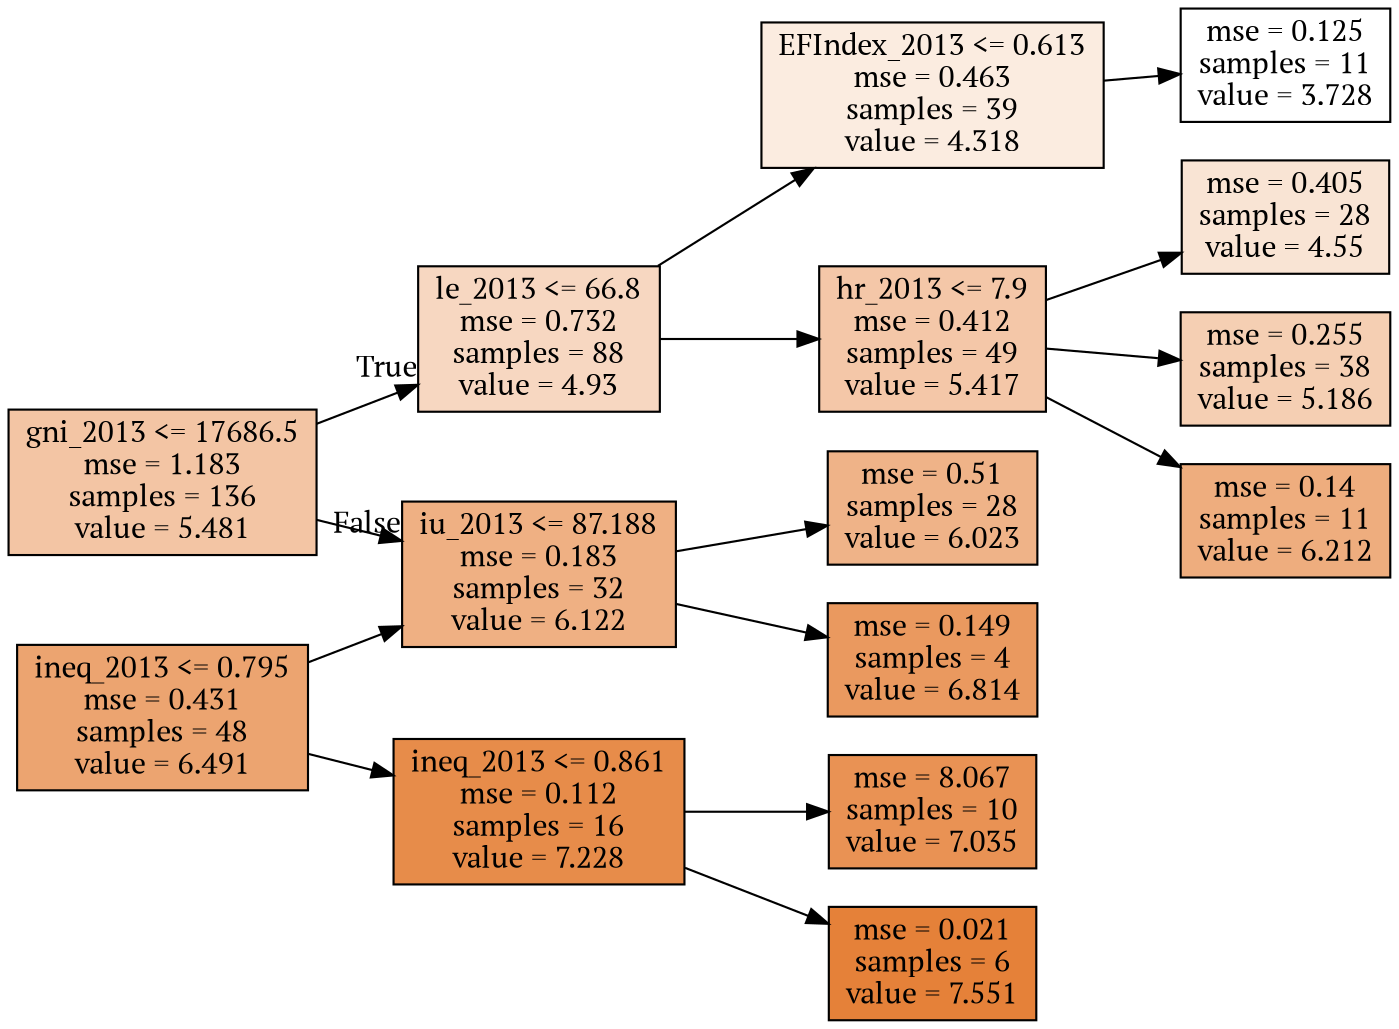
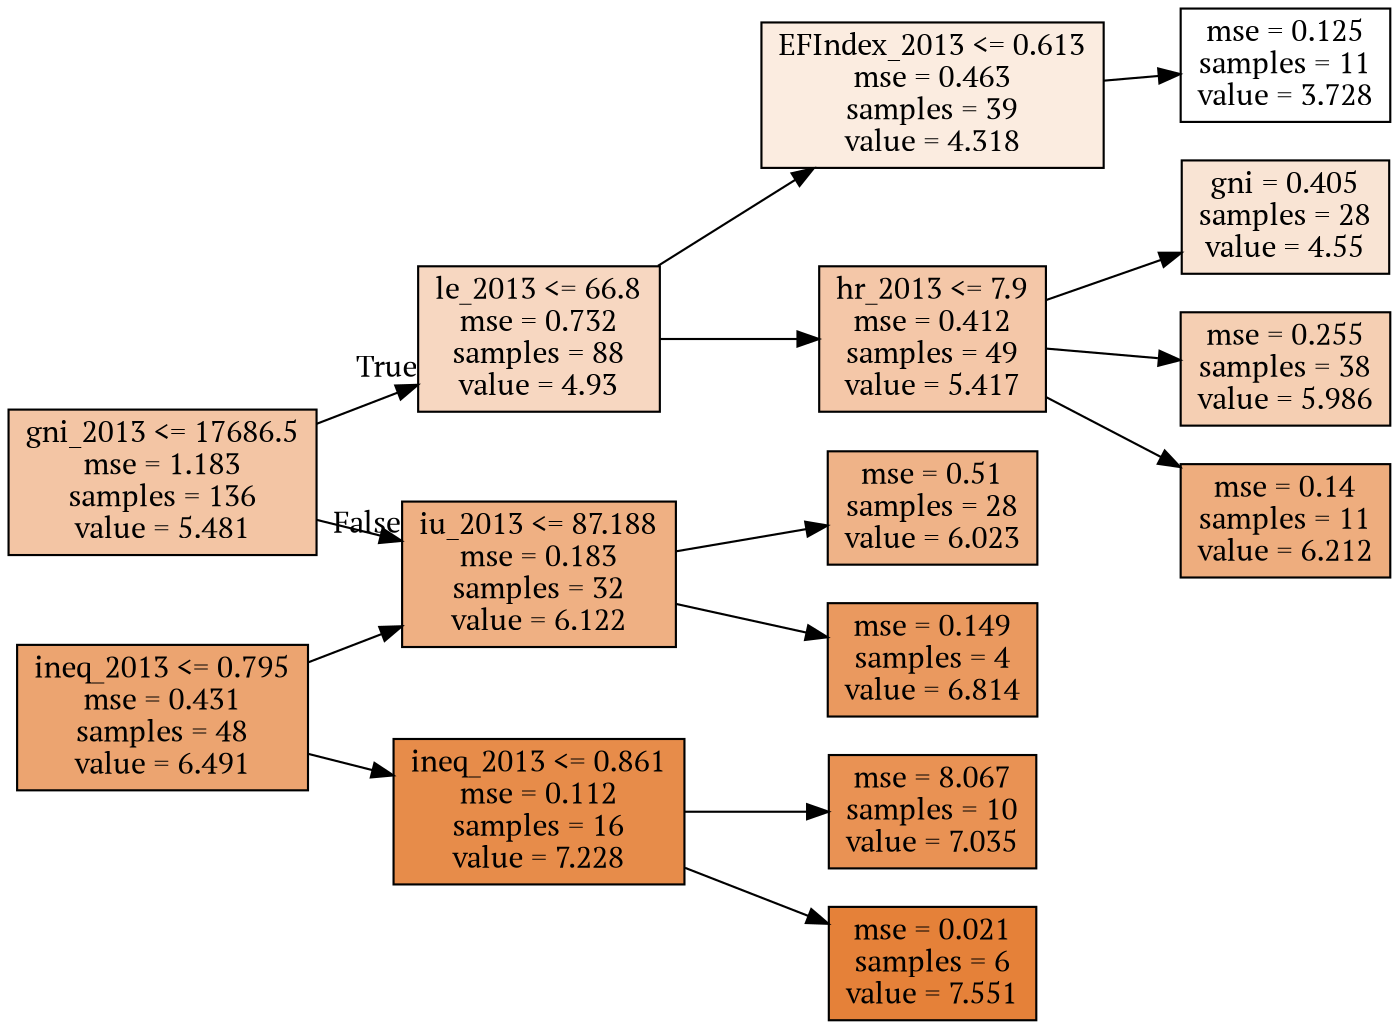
(1285, 217) -> (1285, 217)
(1285, 369) -> (1285, 369)
